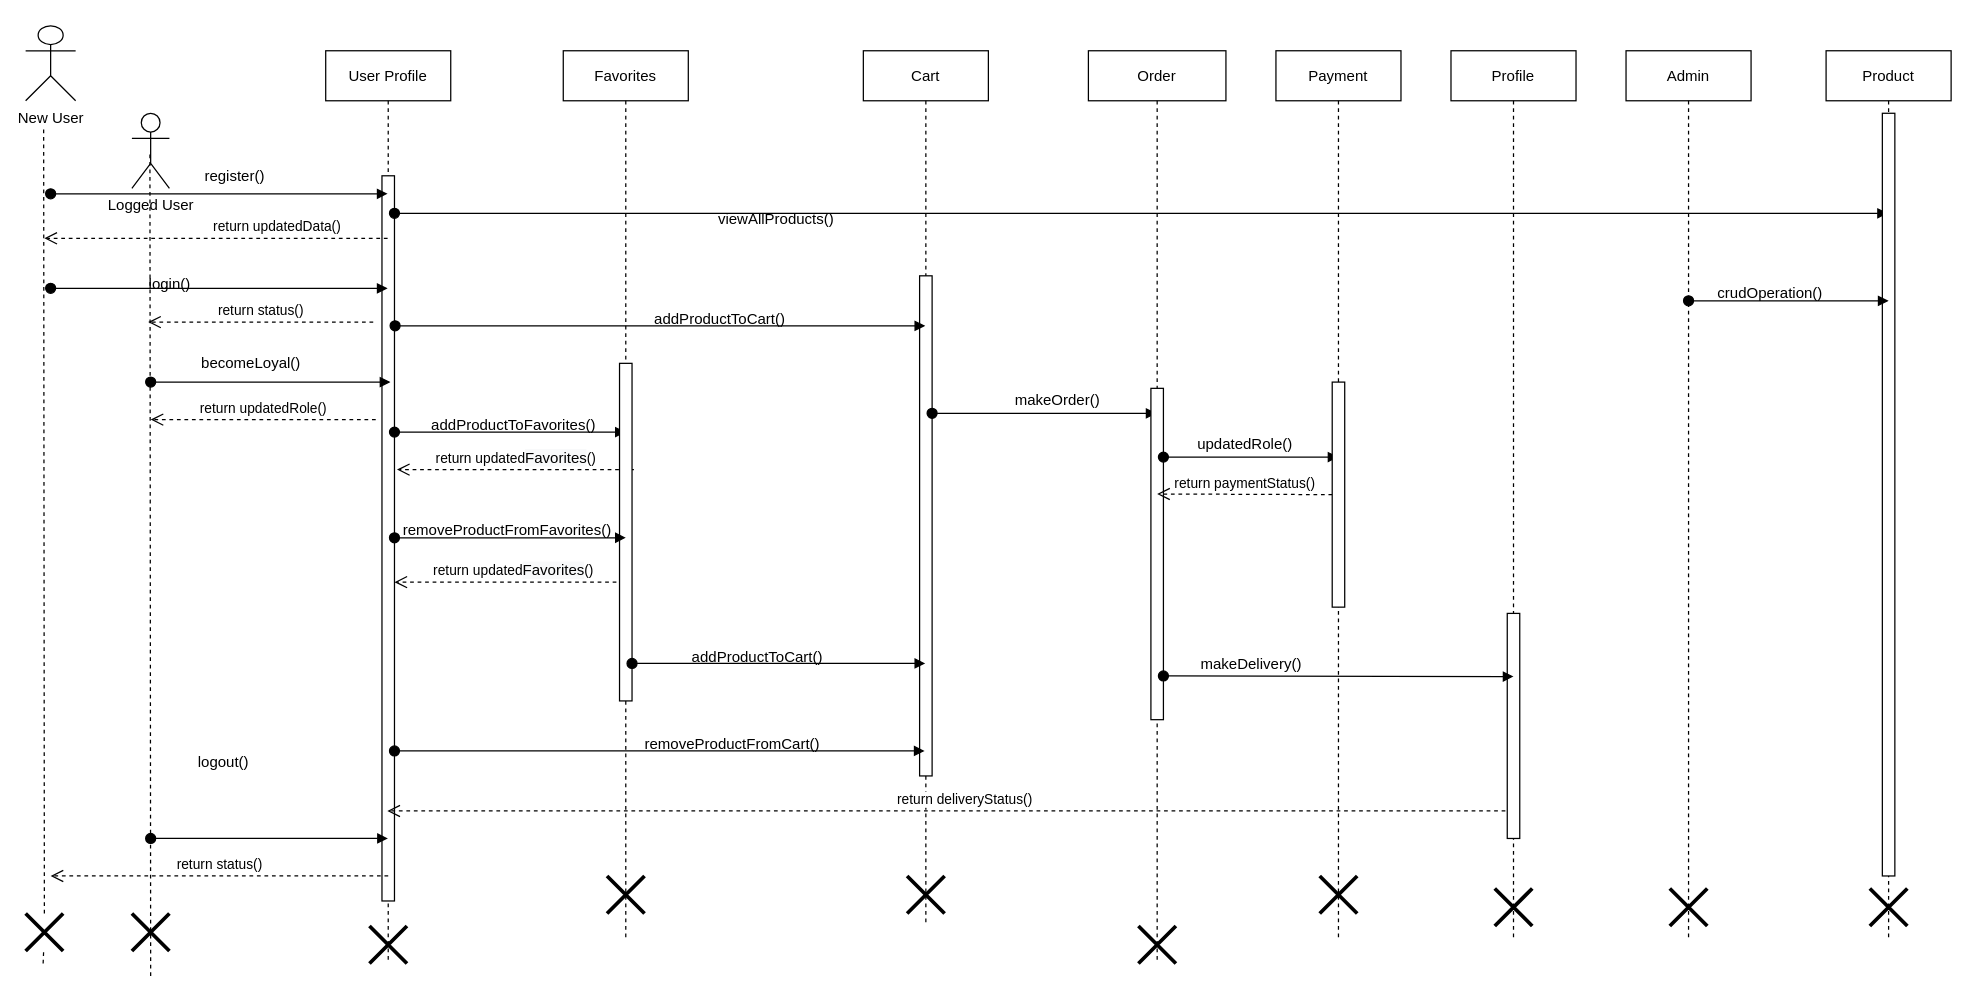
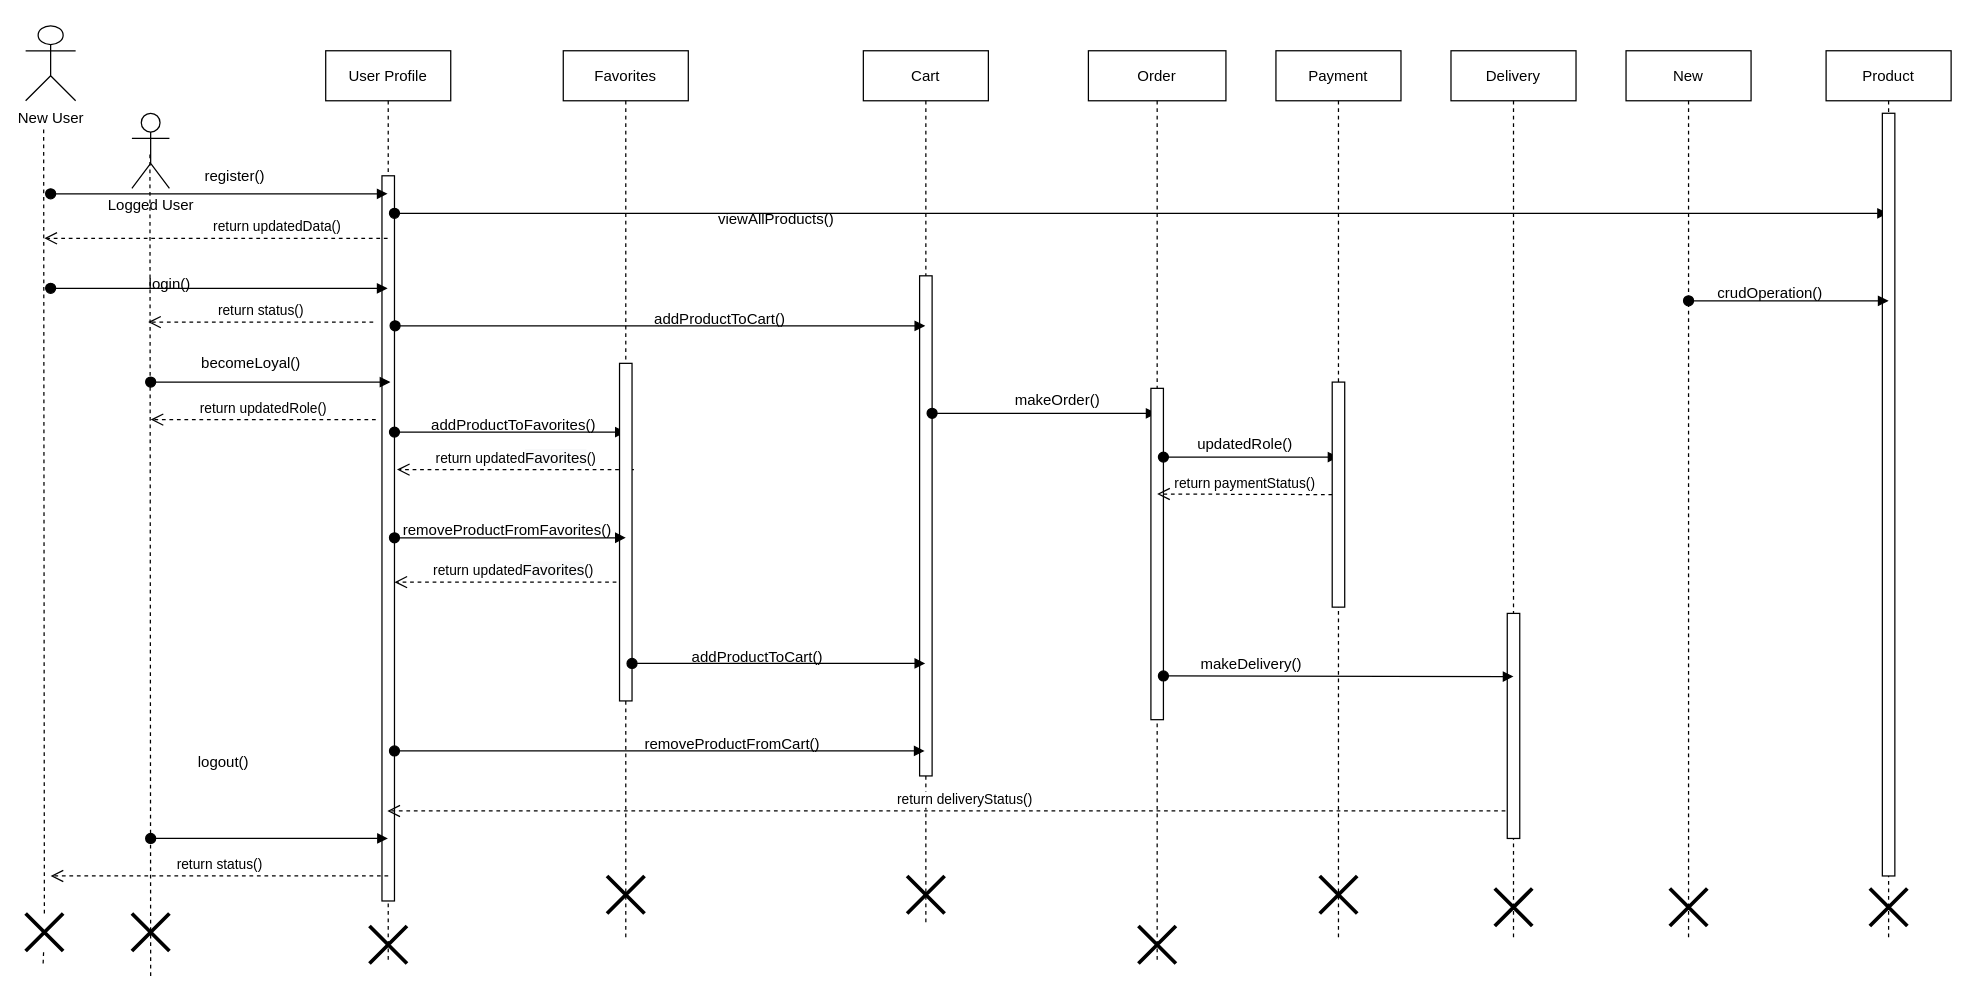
(1513, 76) -> (1513, 76)
(1688, 76) -> (1688, 76)
